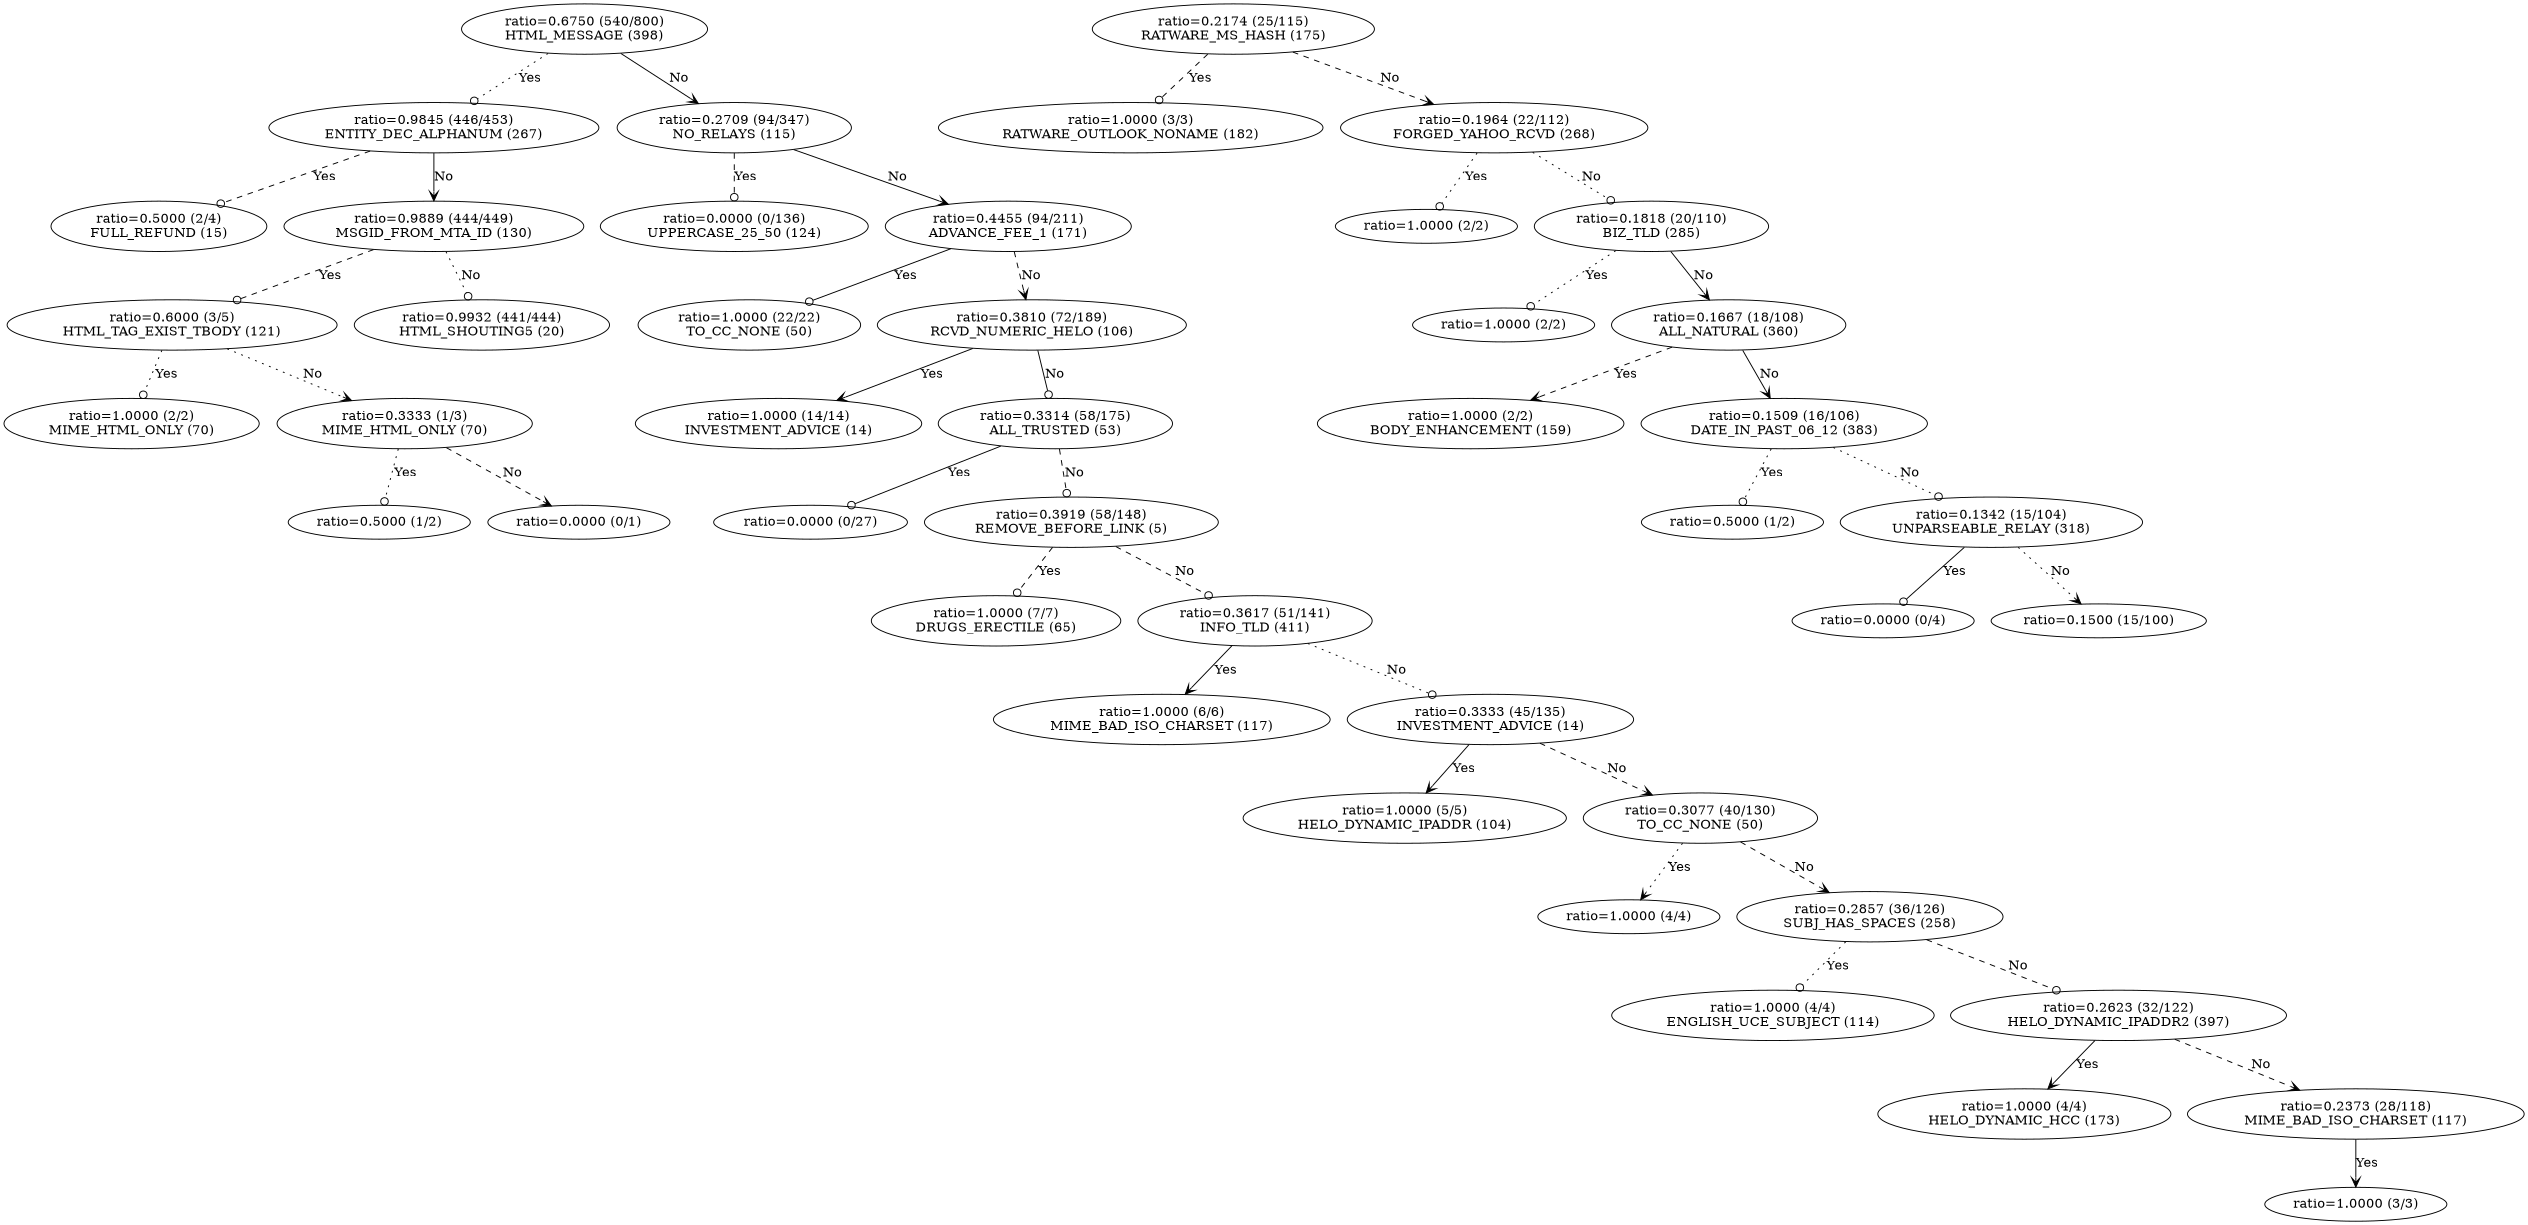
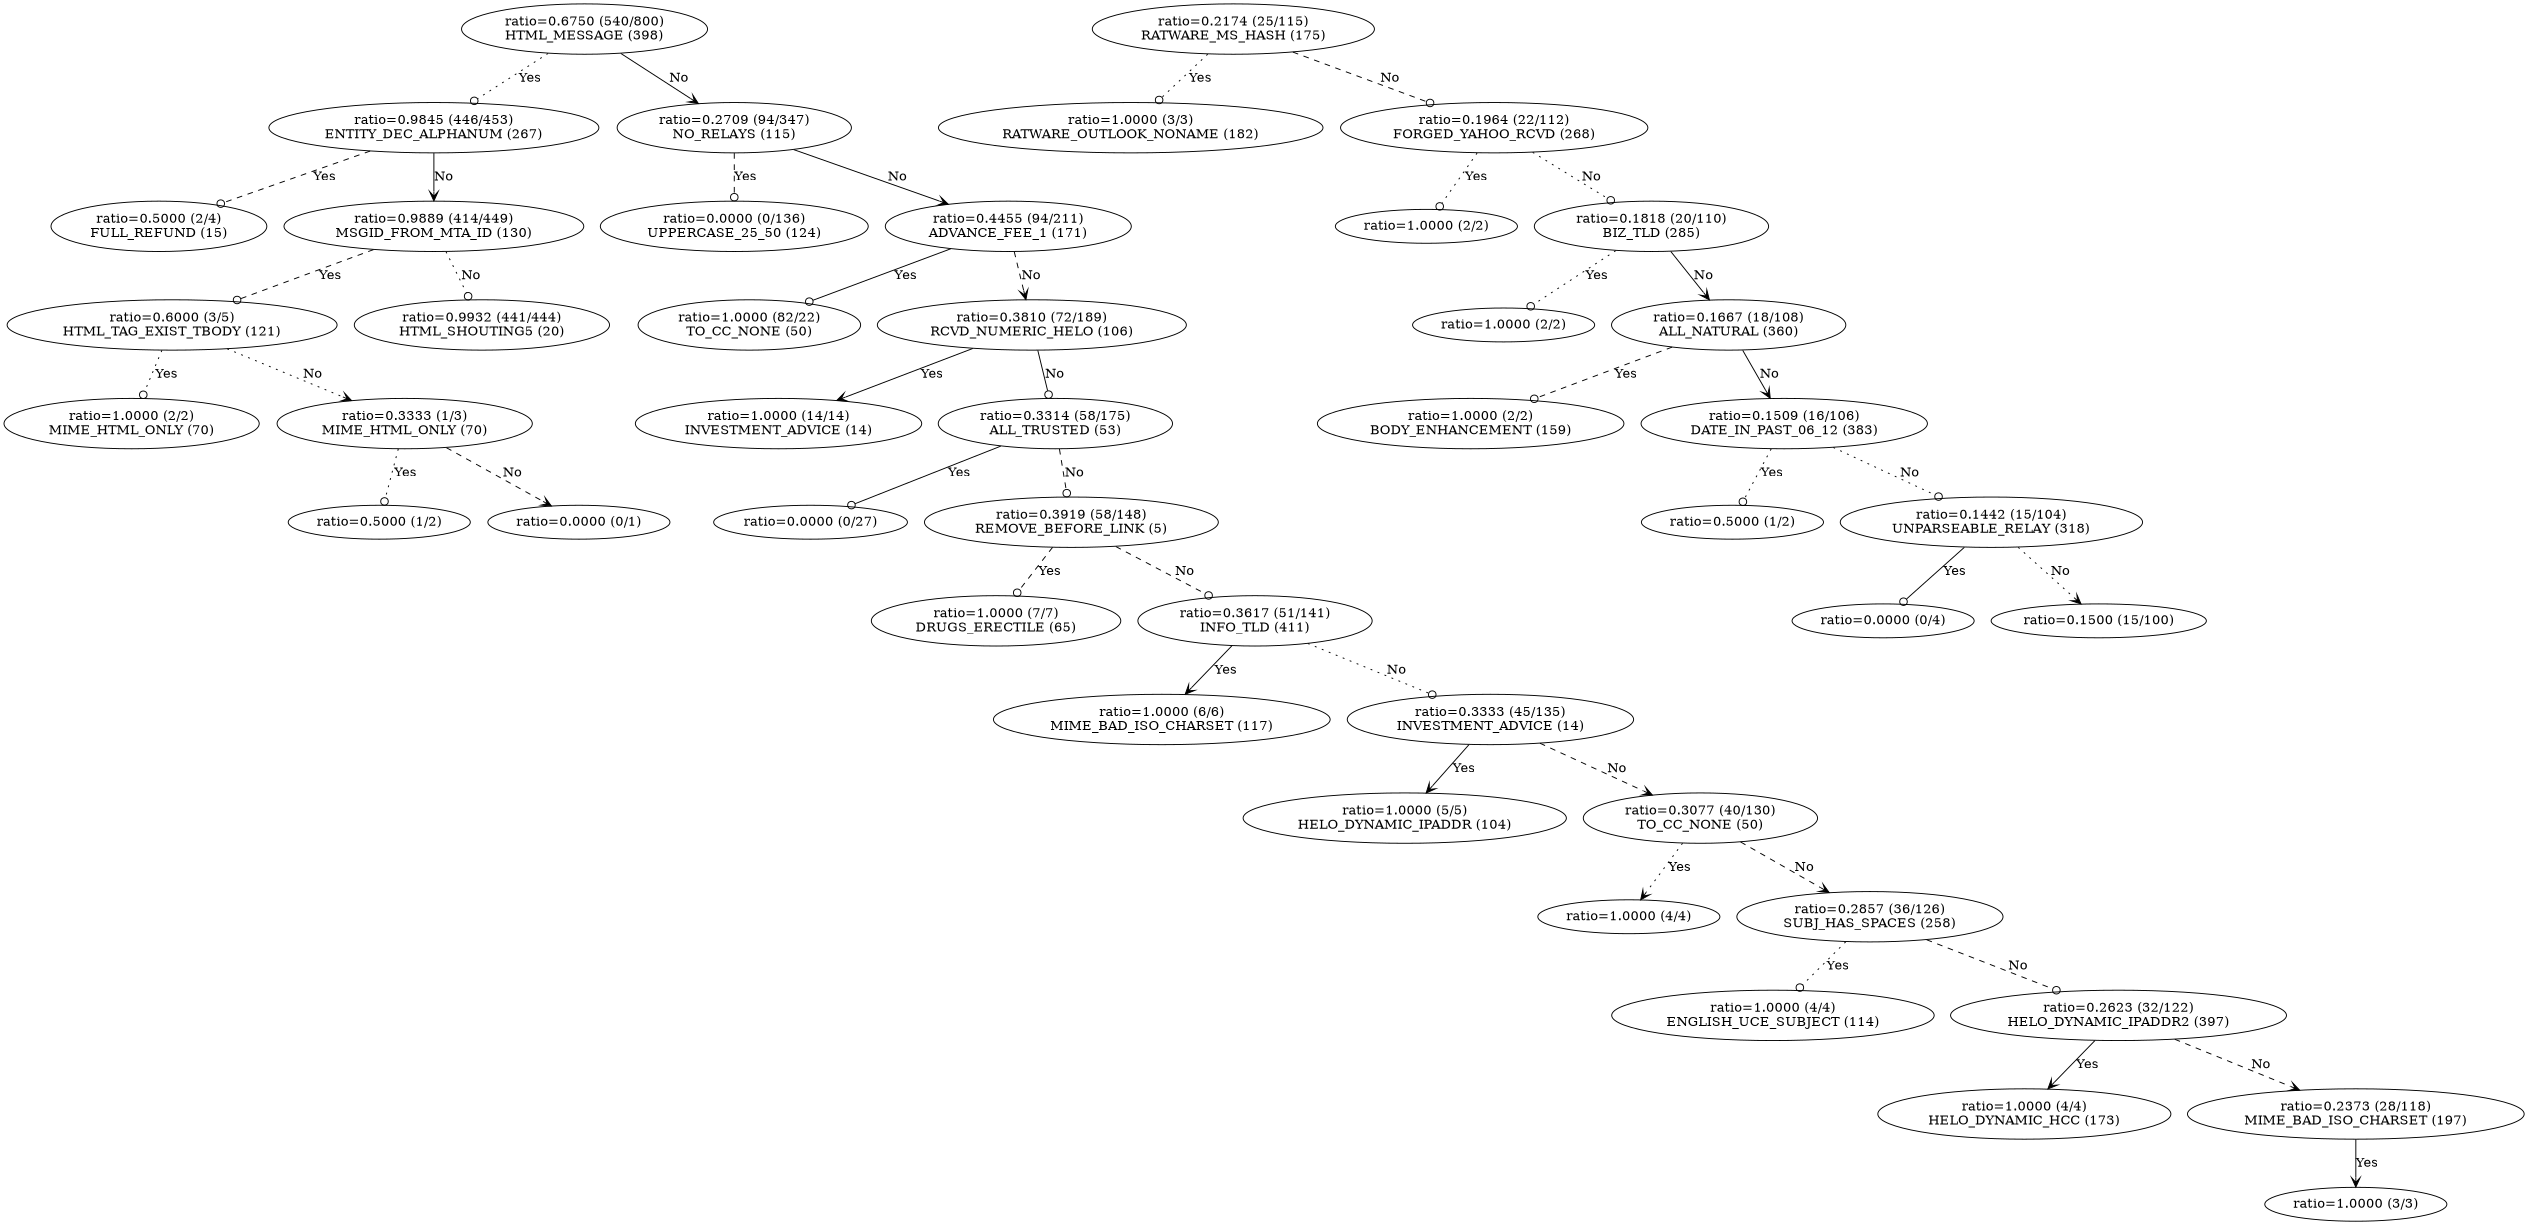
(1185, 76) -> (1185, 76)
(1359, 77) -> (1360, 77)
(434, 226) -> (434, 226)
(749, 325) -> (749, 325)
(1606, 372) -> (1605, 372)
(1991, 522) -> (1991, 522)
(2356, 1114) -> (2356, 1114)
